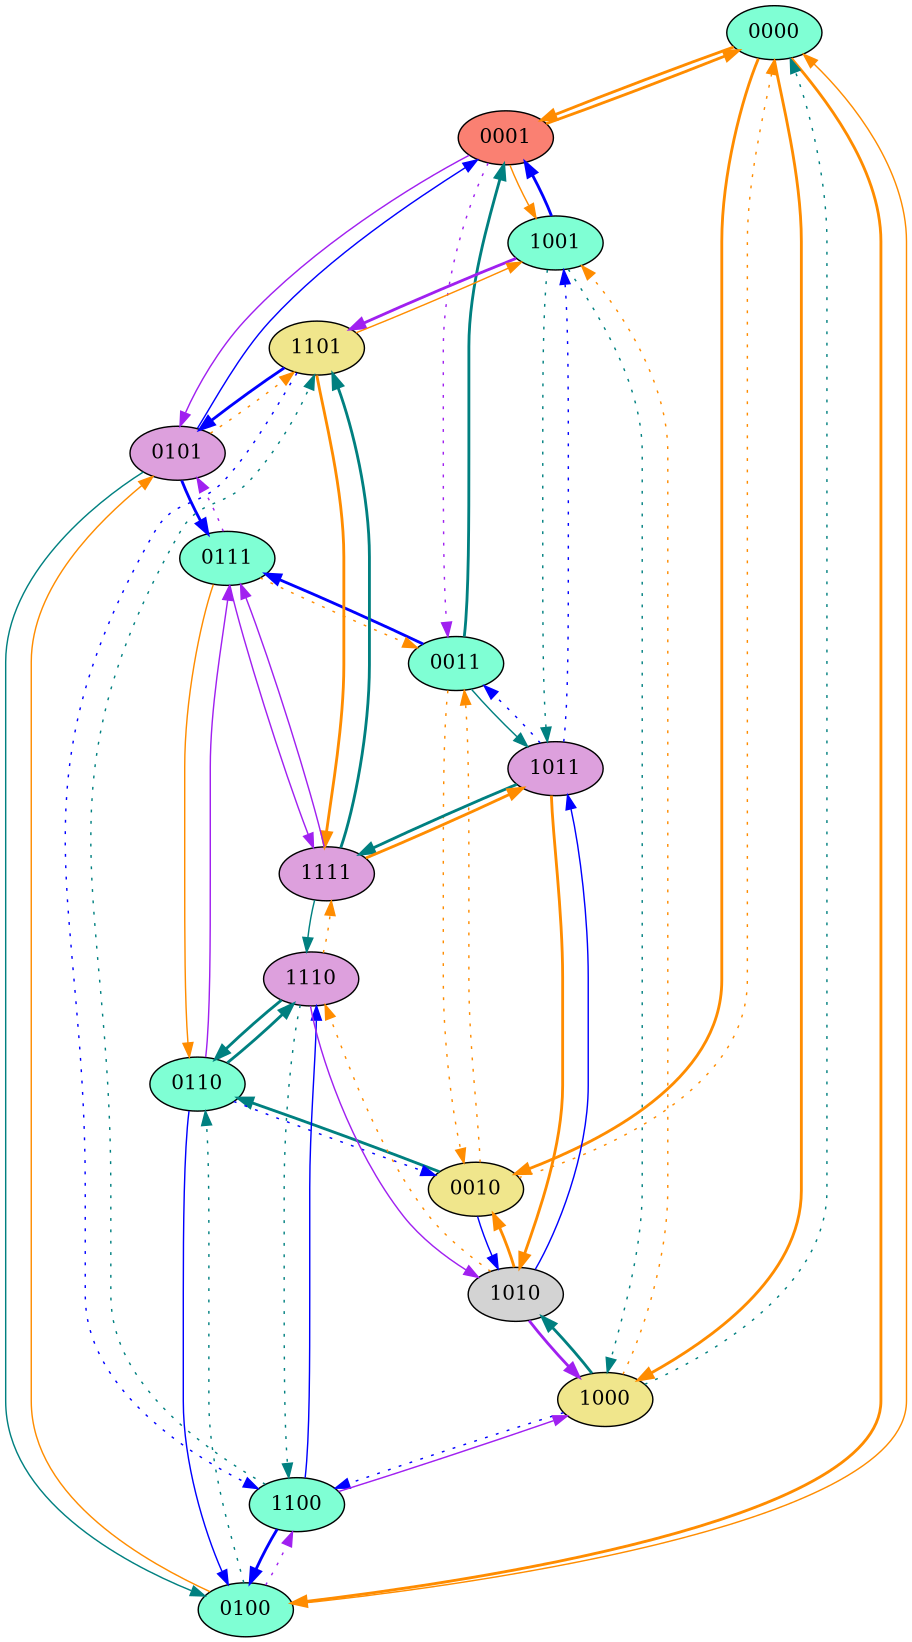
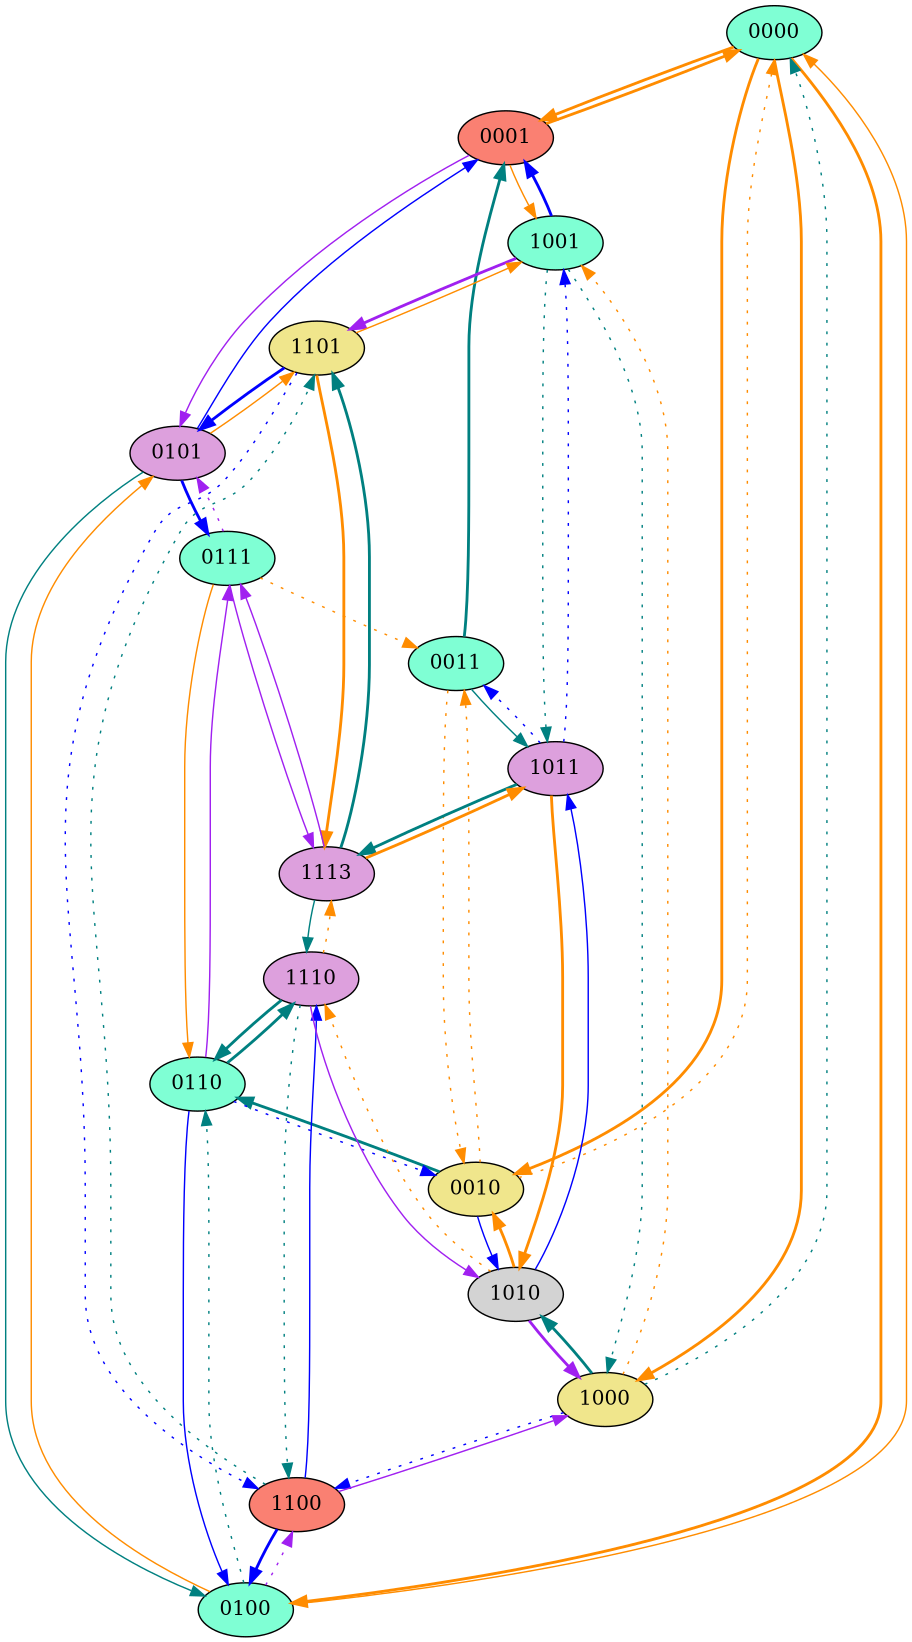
(443, 389) -> none
(247, 408) -> (247, 408)
(351, 611) -> none
(327, 874) -> (327, 874)
(297, 1505) -> (297, 1505)
